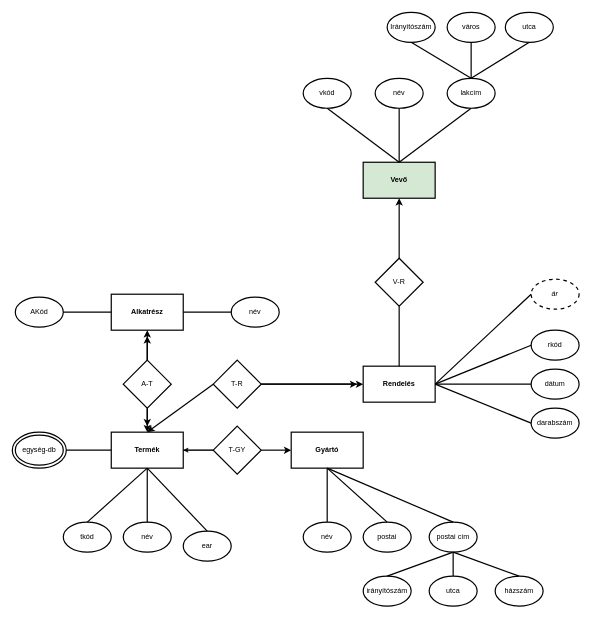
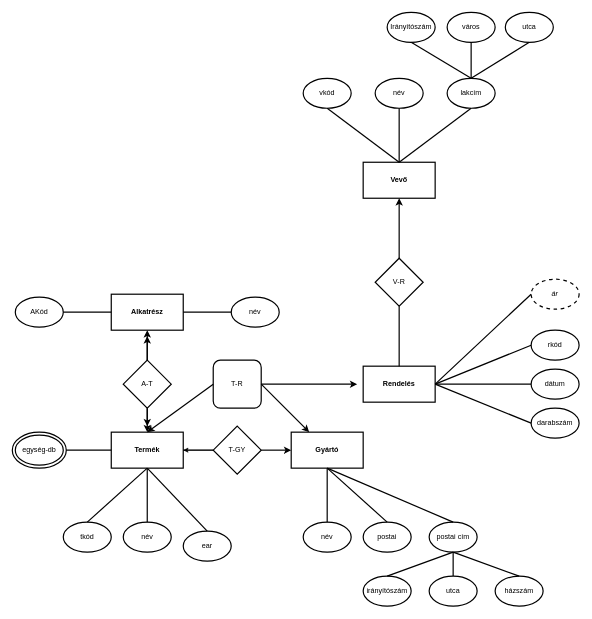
(399, 180) -> (399, 180)
(237, 384) -> (237, 384)
(356, 384) -> (284, 407)
